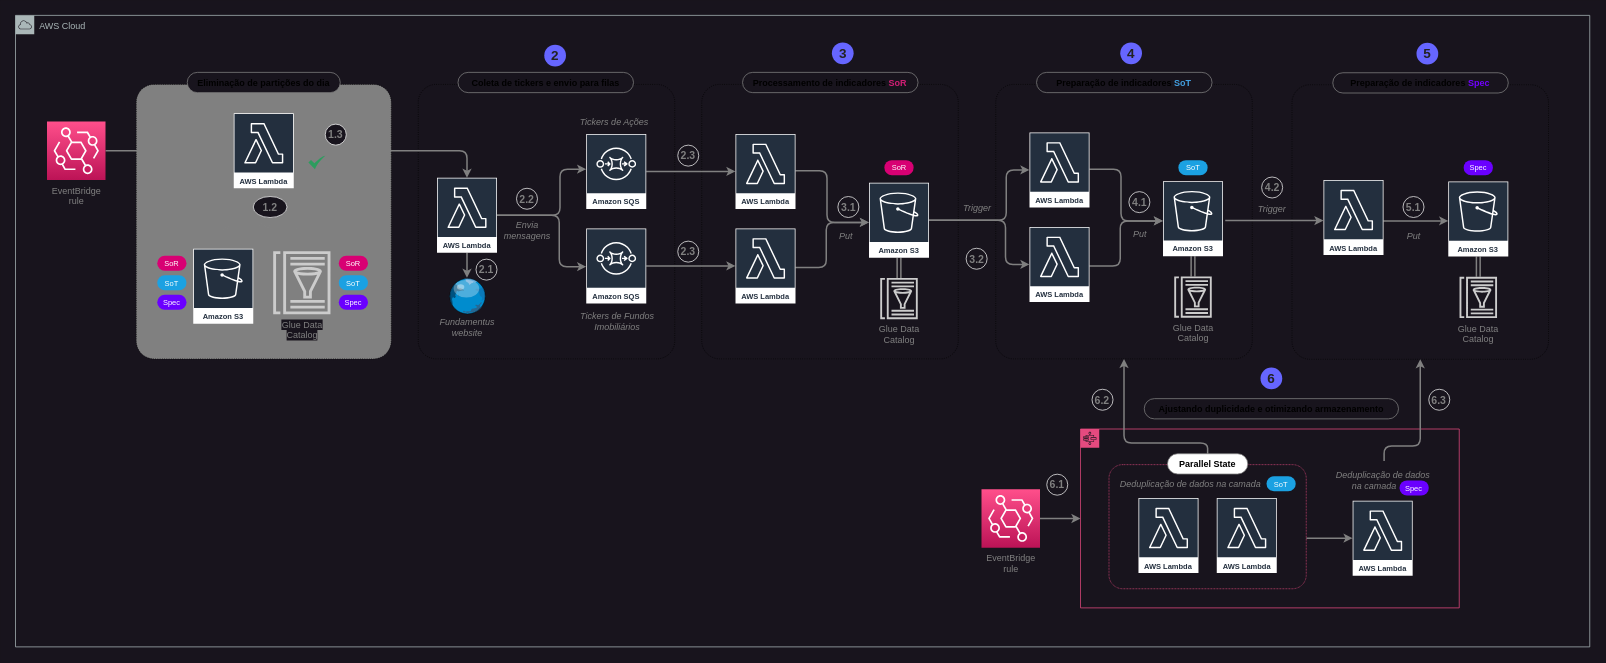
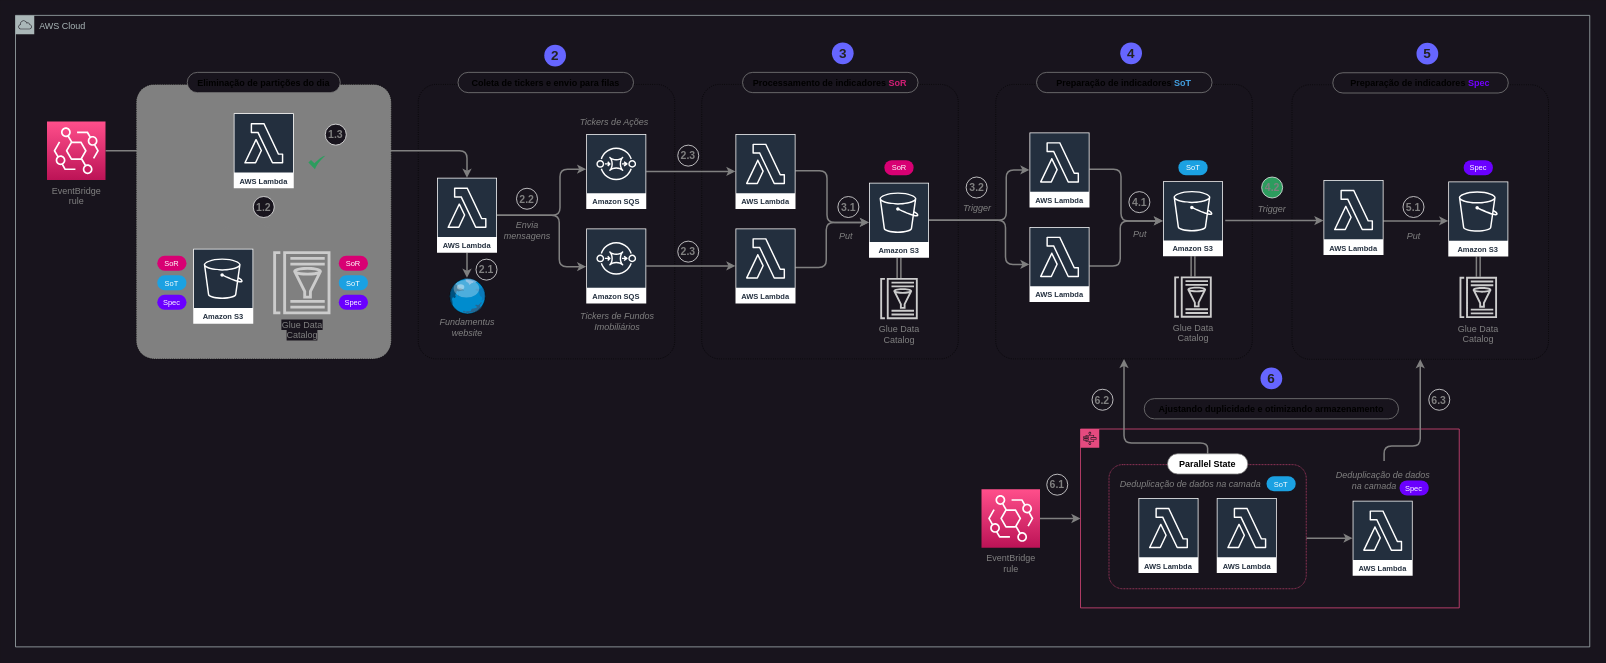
(1272, 188) -> (1272, 188)
(270, 207) -> (264, 207)
(977, 259) -> (977, 188)
